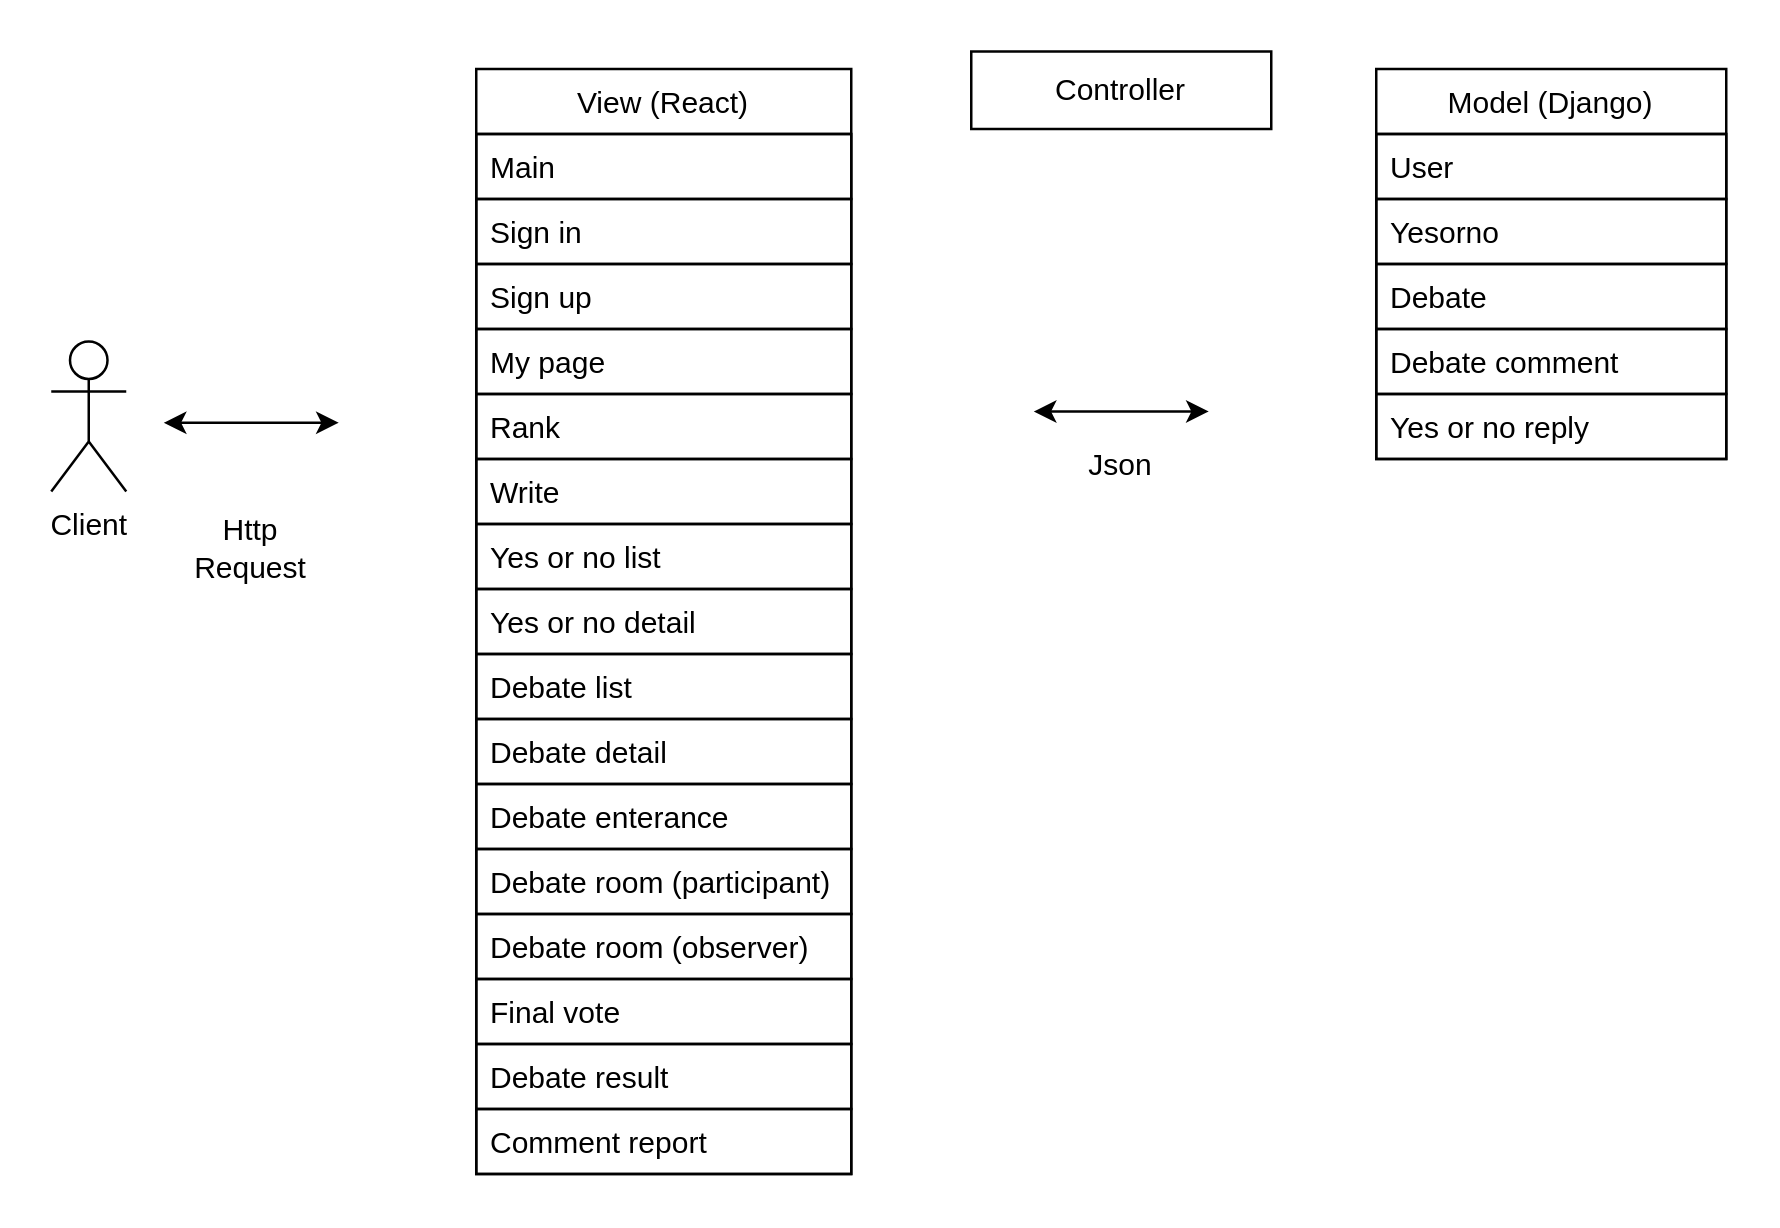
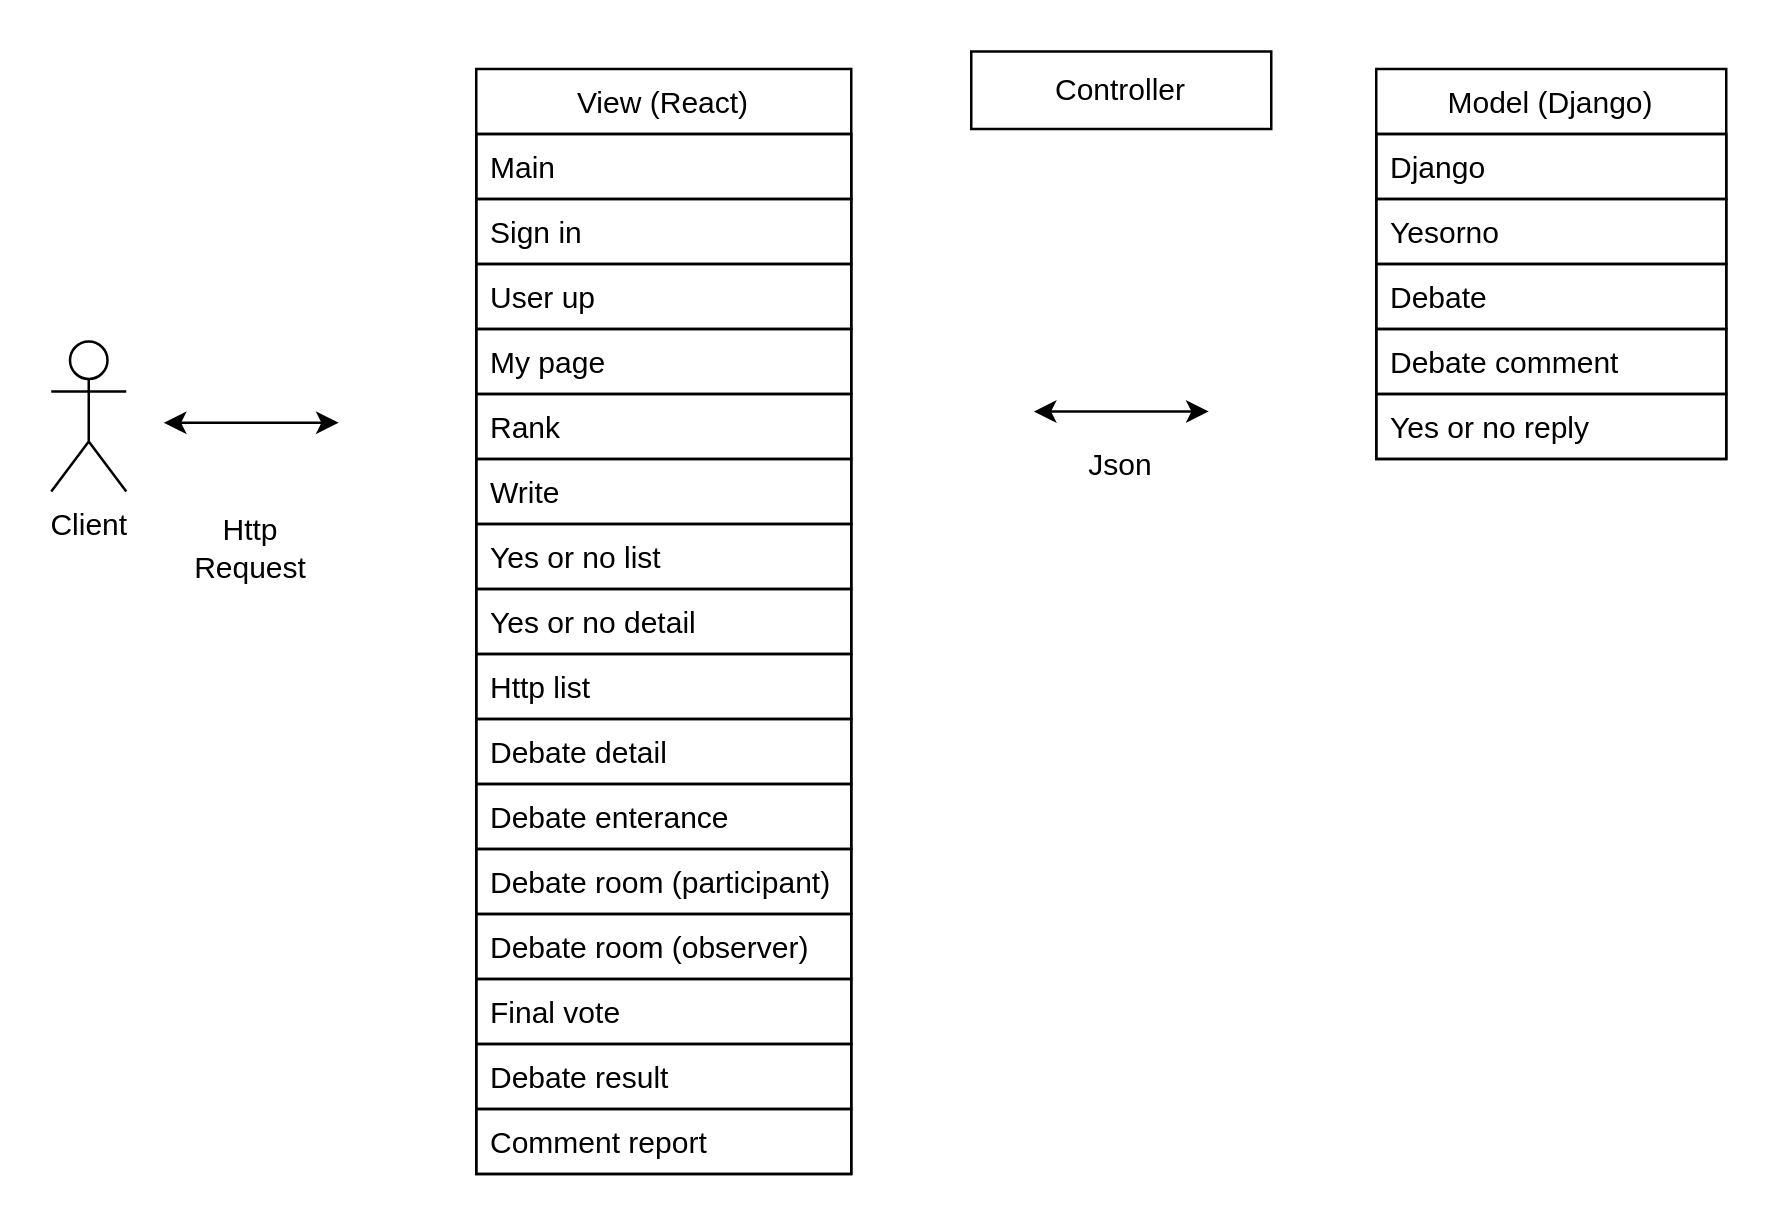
(1424, 168) -> (1440, 168)
(541, 298) -> (545, 298)
(571, 688) -> (554, 688)
